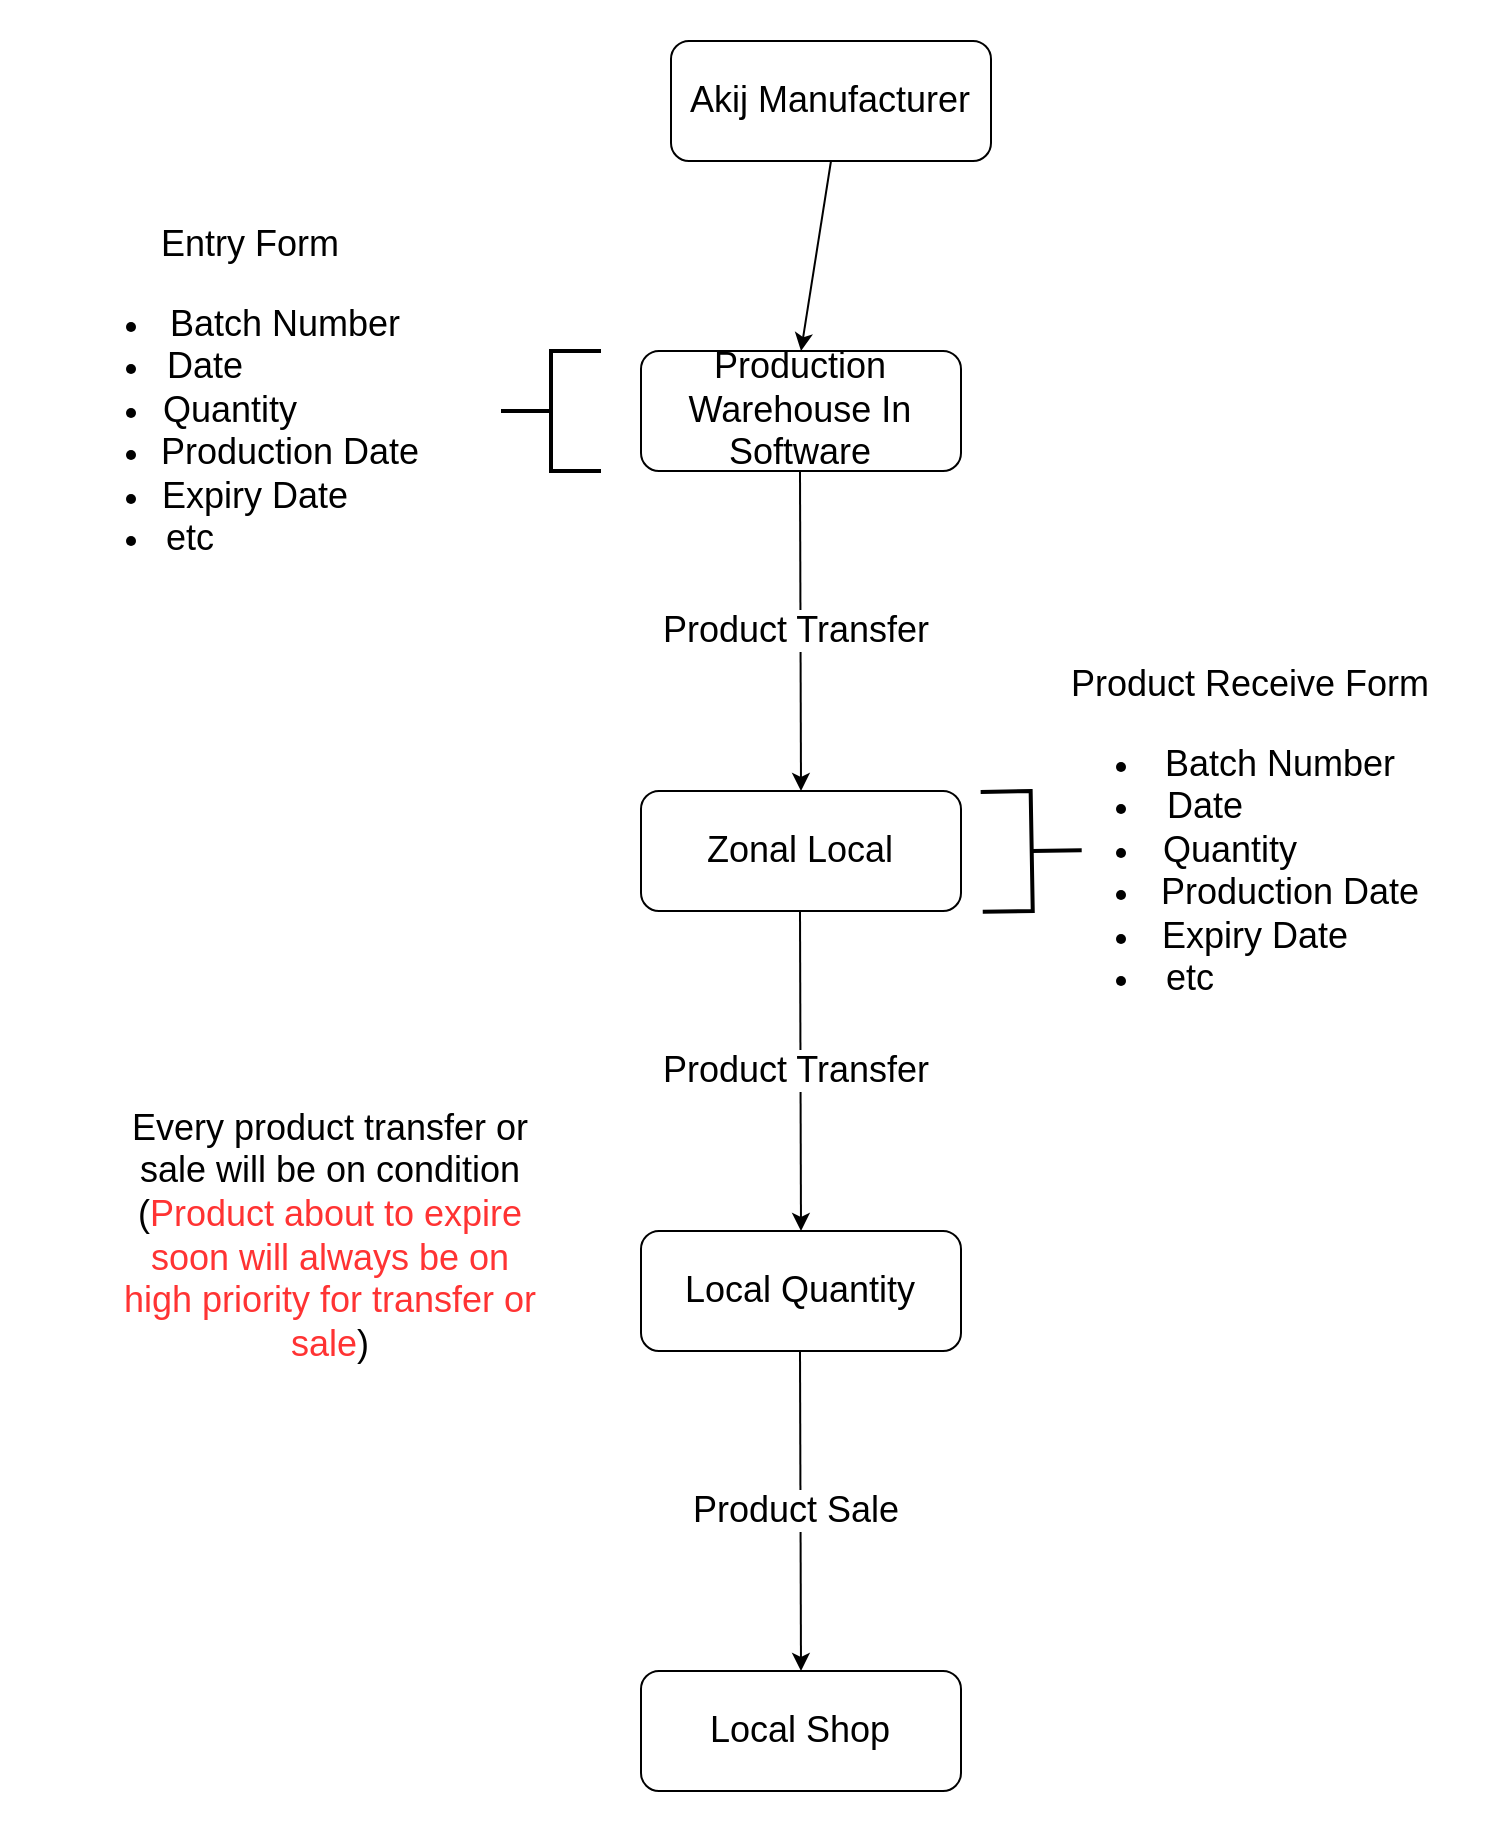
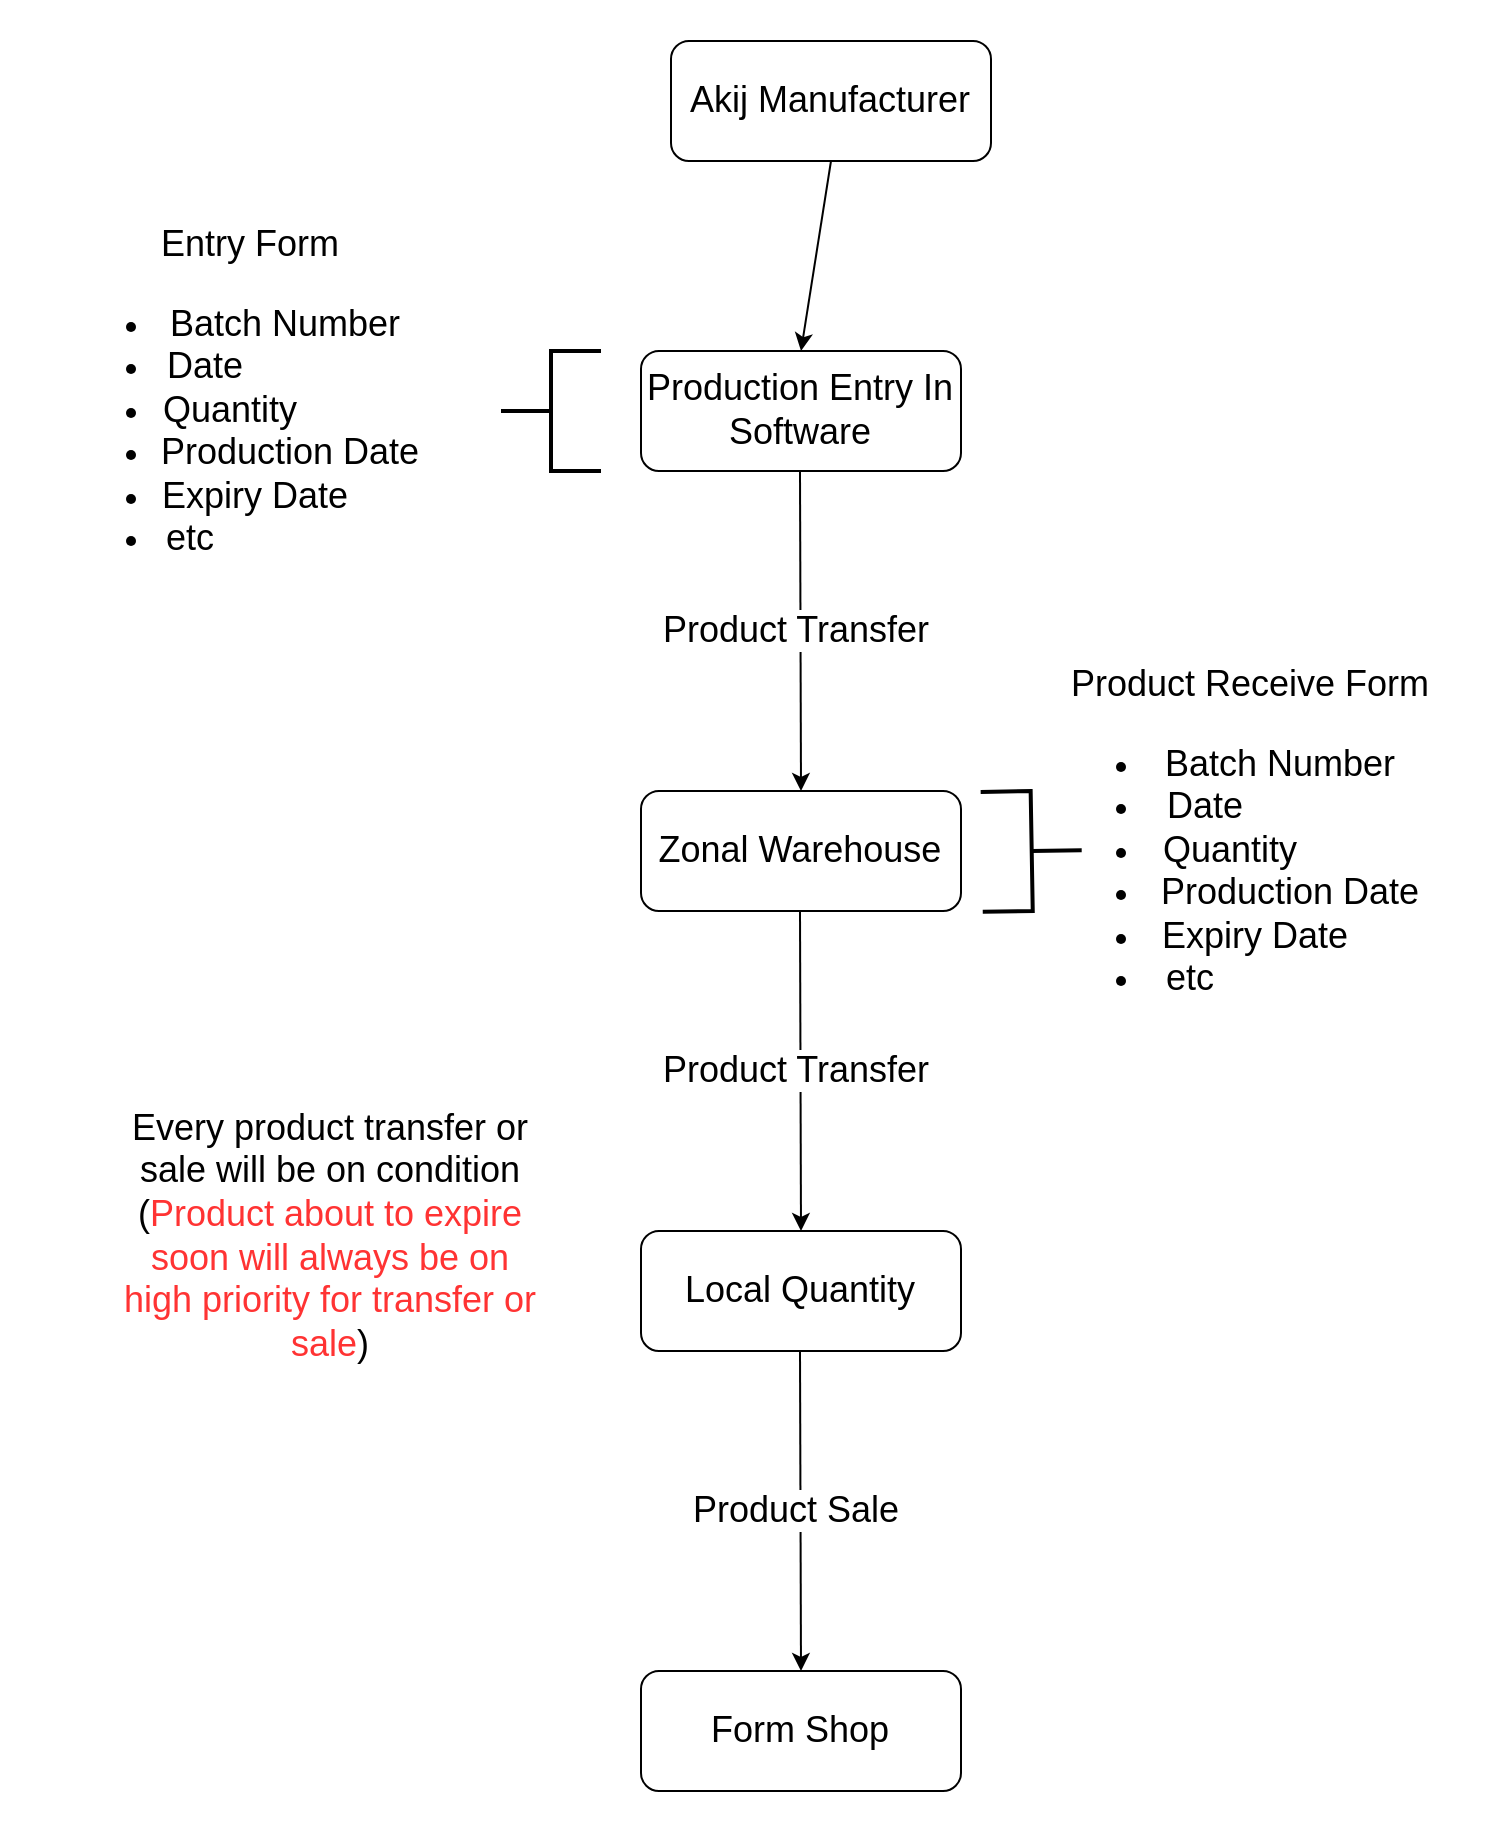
(801, 411) -> (801, 411)
(801, 851) -> (801, 851)
(801, 1731) -> (801, 1731)
